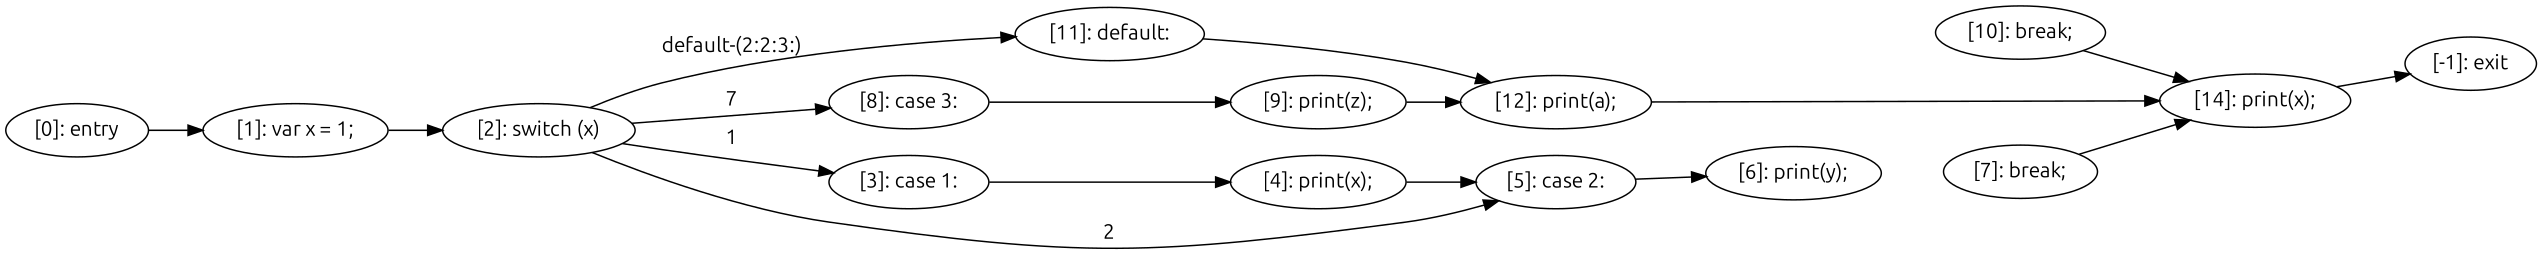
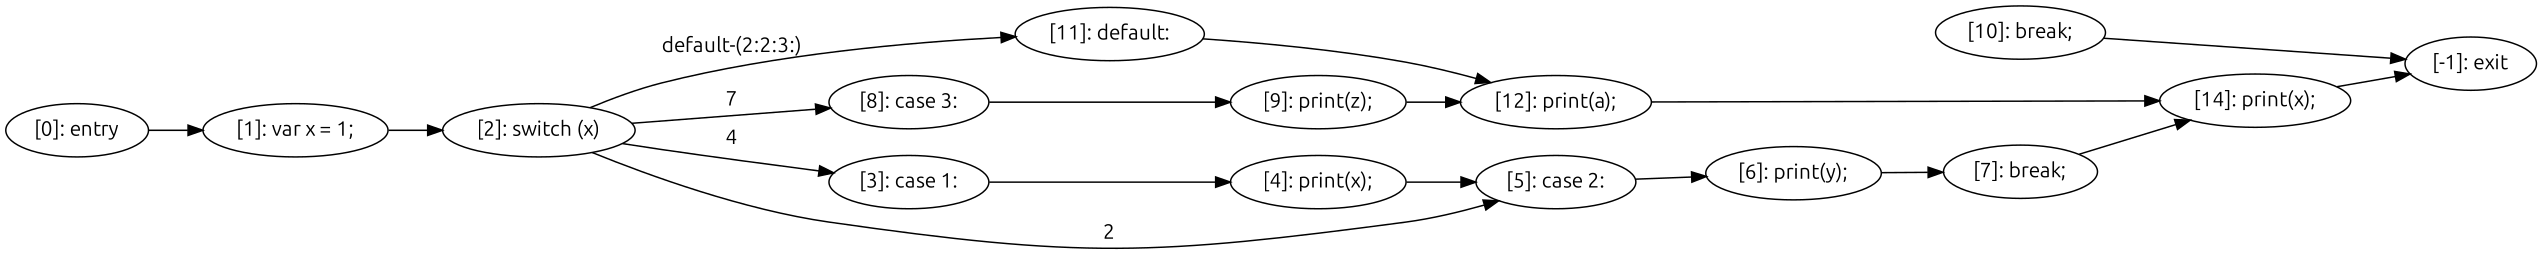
(2129, 64) -> (2247, 48)
(732, 138) -> (732, 138)
none -> (1905, 173)
